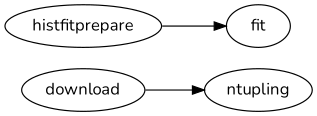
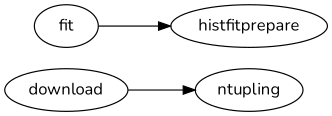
(188, 26) -> (129, 26)
